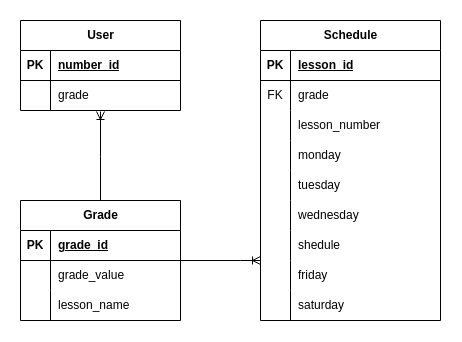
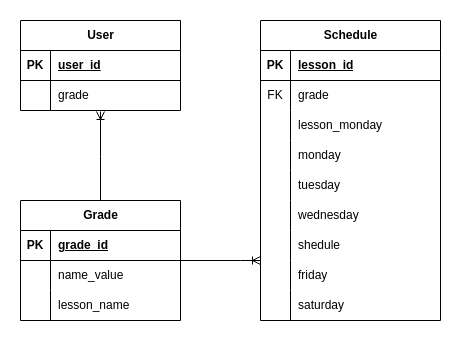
(87, 66) -> (80, 66)
(341, 126) -> (341, 126)
(94, 276) -> (91, 276)
